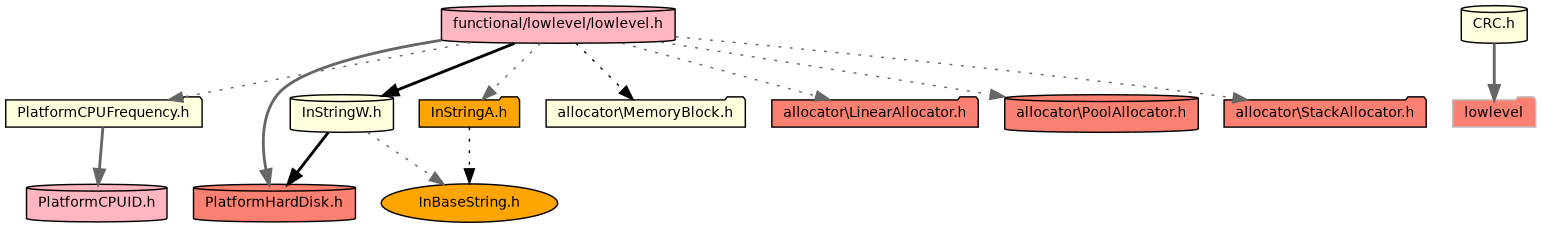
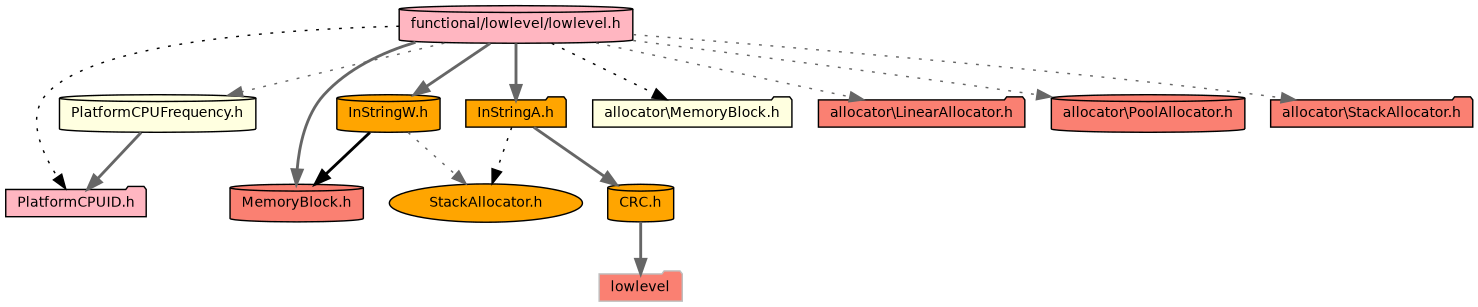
(1494, 24) -> (641, 203)
none -> (173, 46)
(516, 66) -> (516, 64)
(456, 67) -> (458, 65)
(104, 114) -> (158, 114)
(342, 114) -> (388, 114)
none -> (569, 152)
(97, 203) -> (76, 203)
(274, 203) -> (297, 203)
(469, 203) -> (486, 203)
